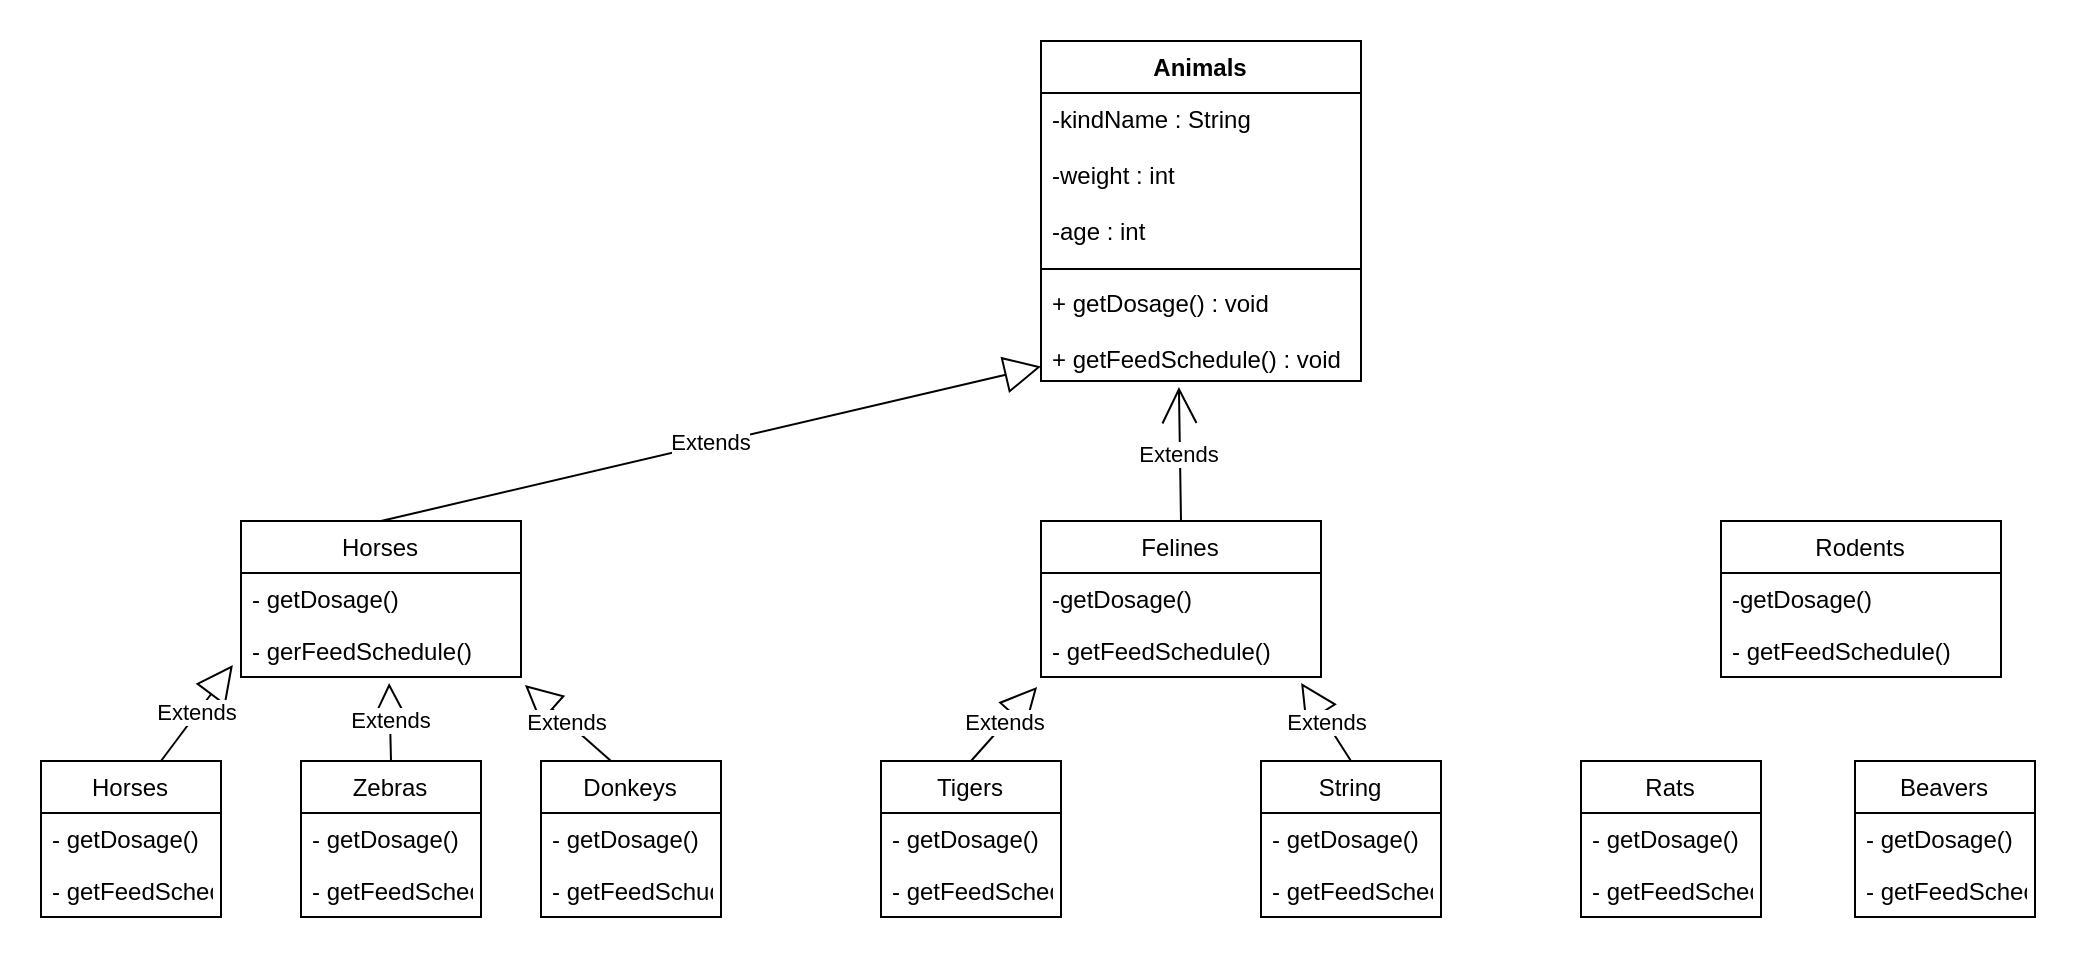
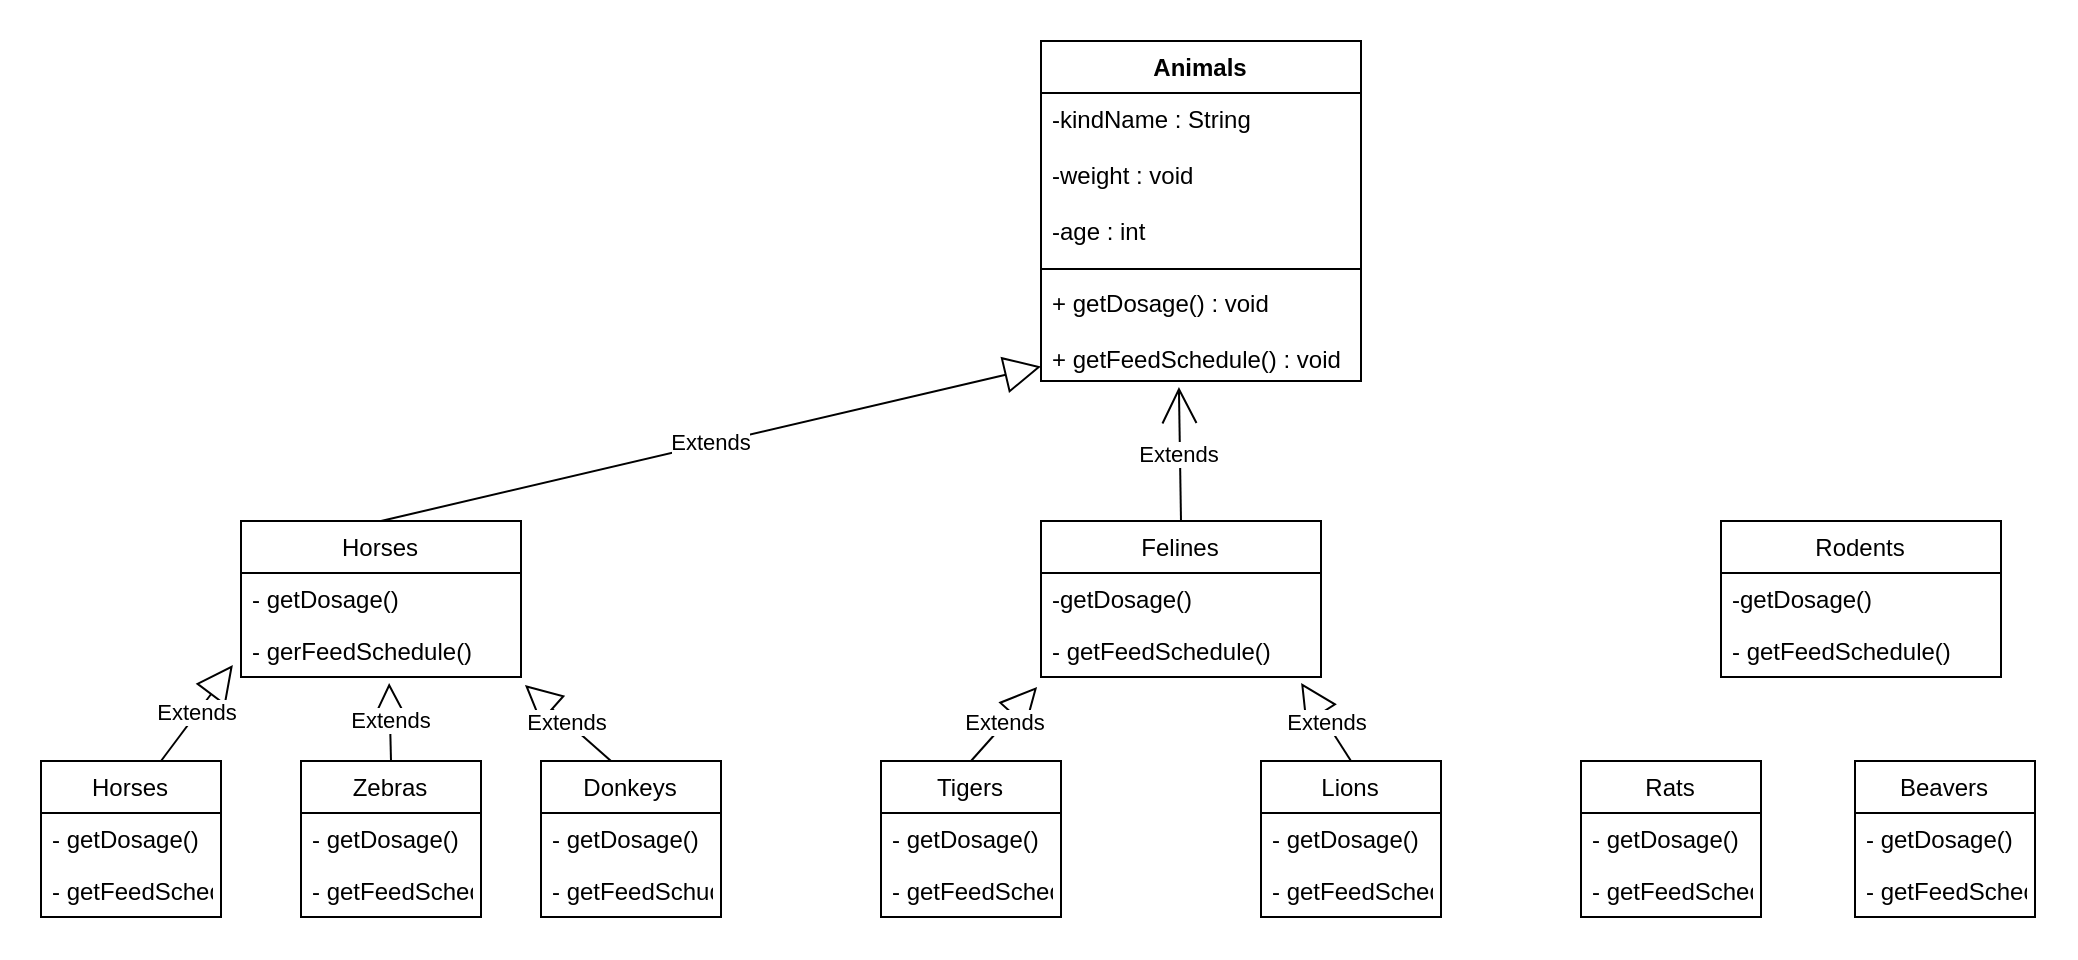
(1157, 120) -> (1157, 120)
(1350, 788) -> (1350, 788)
